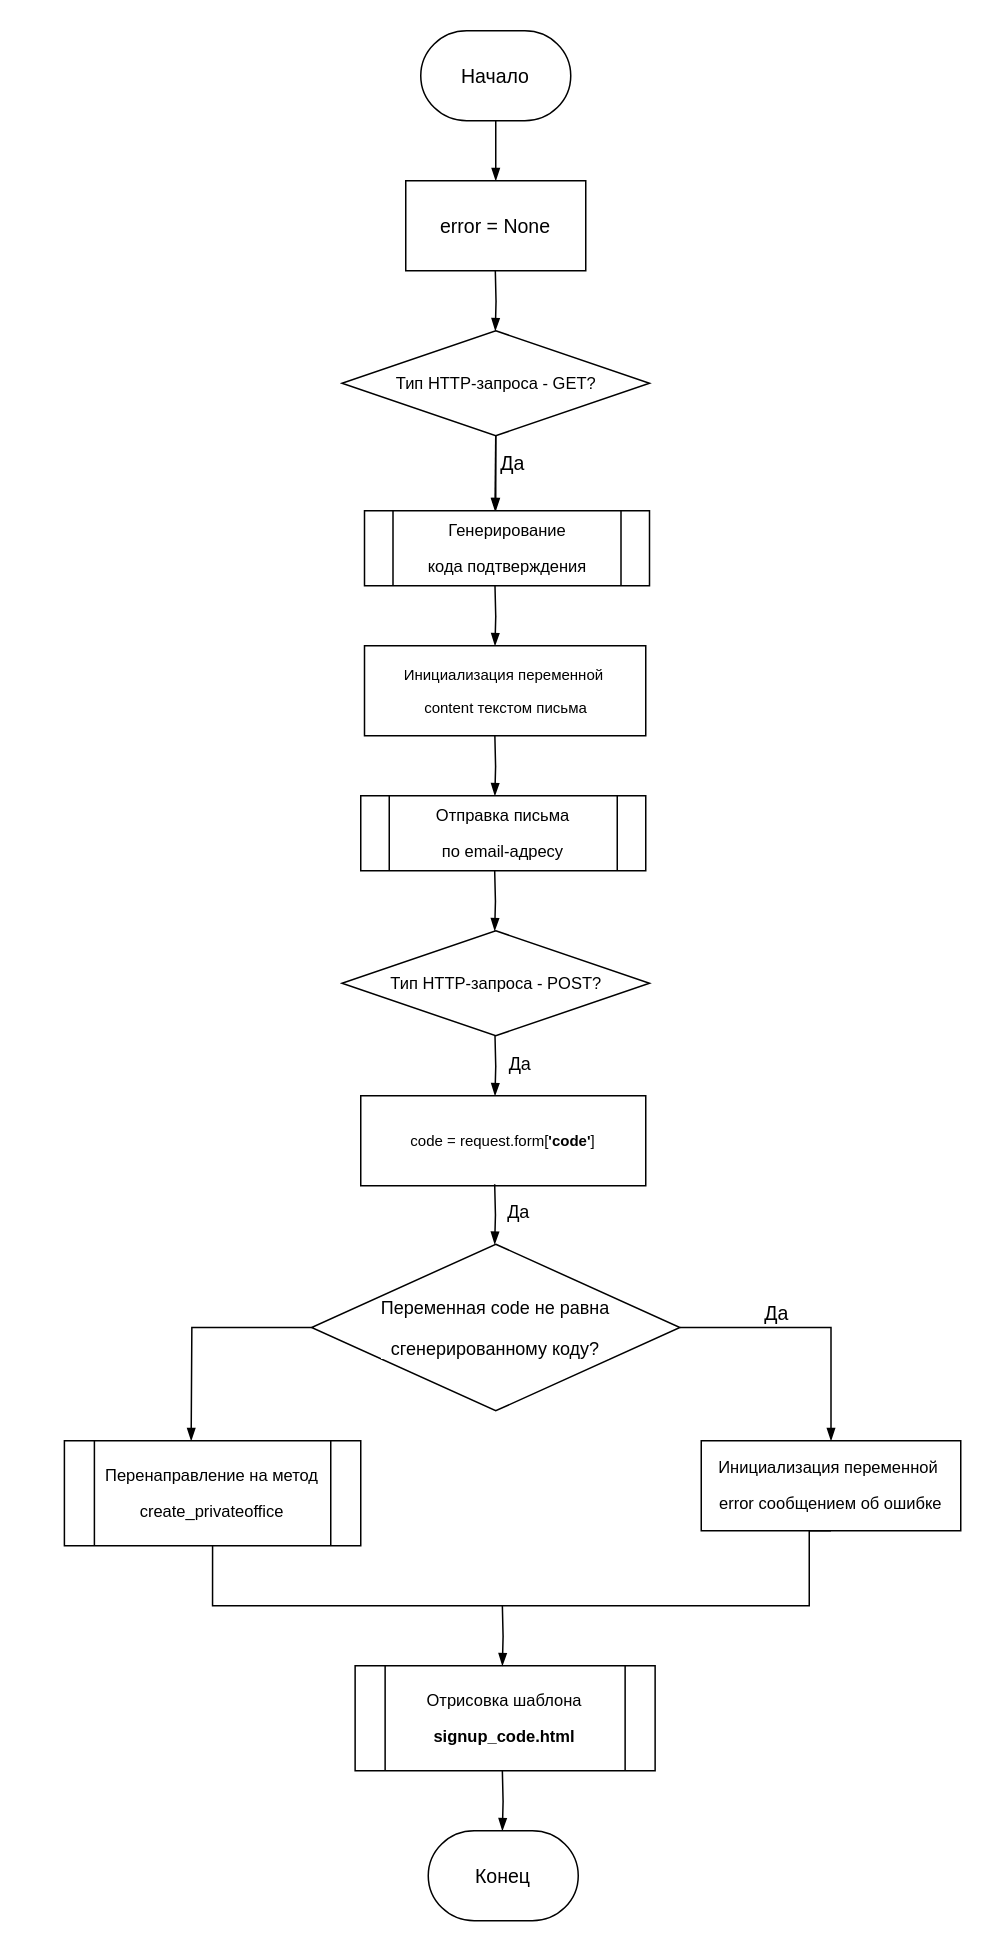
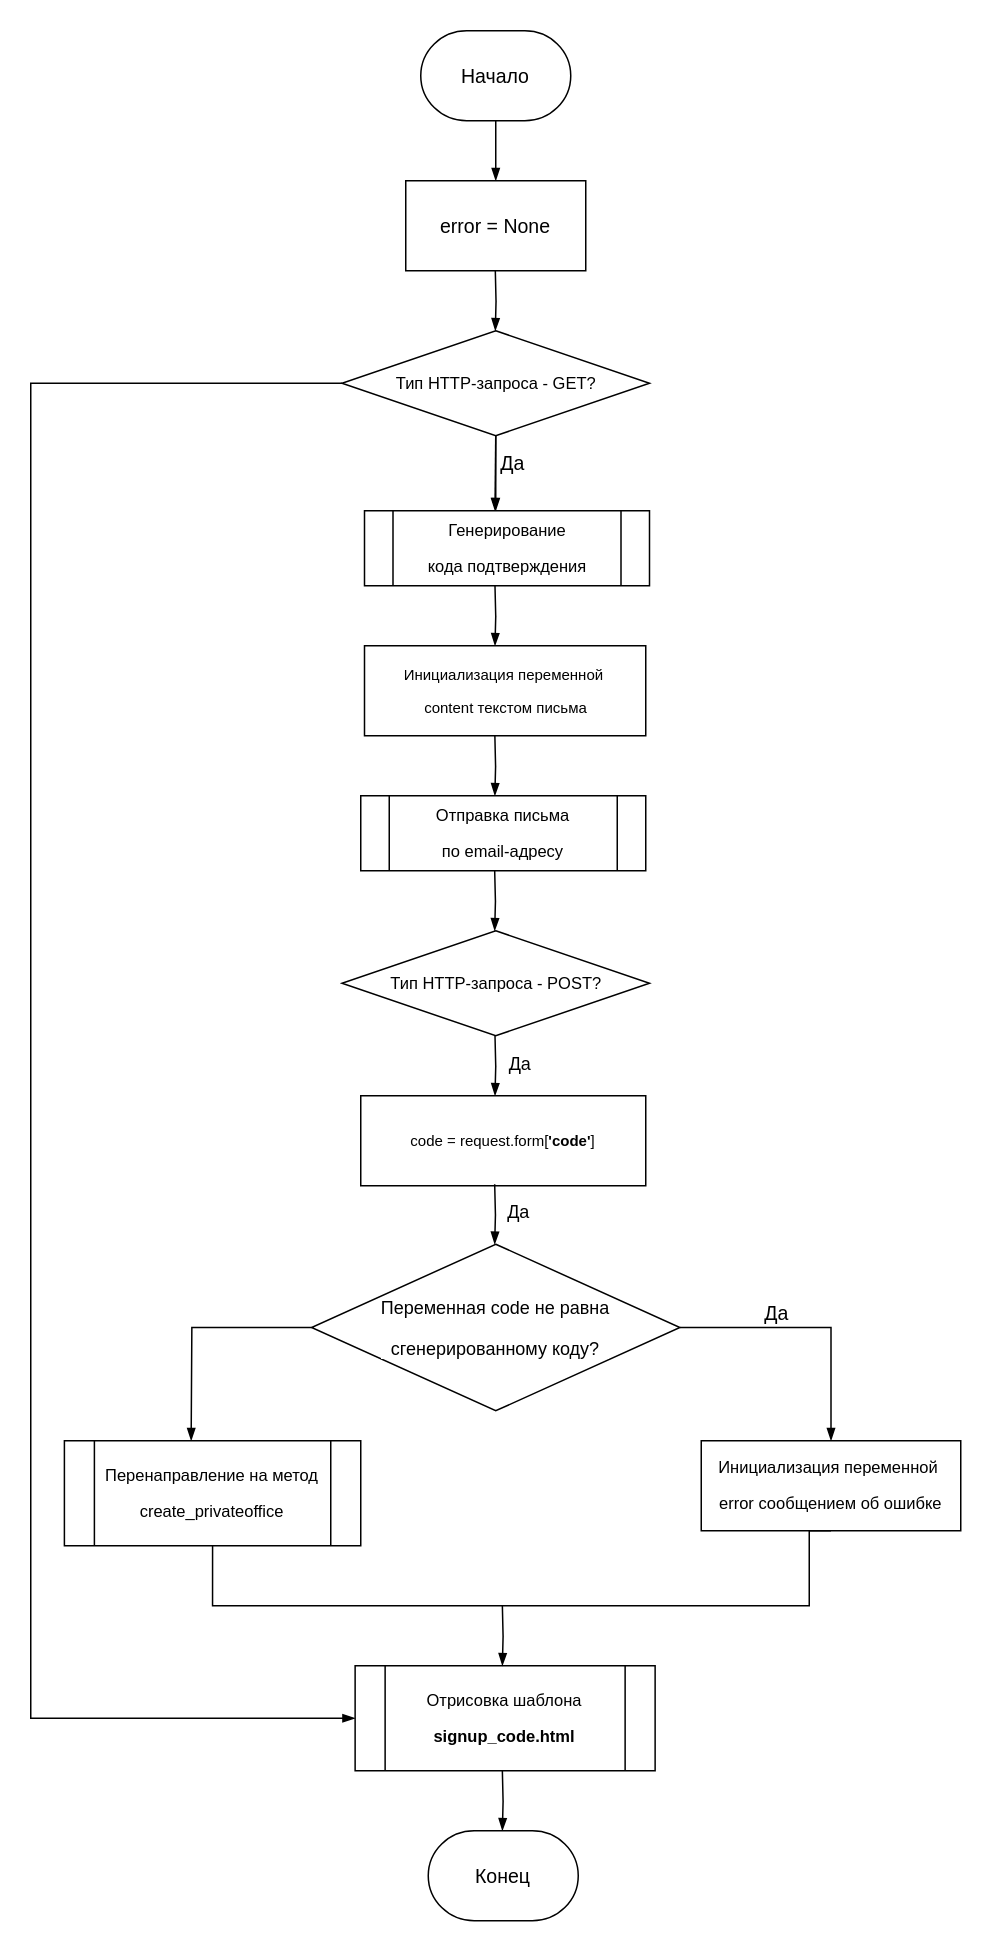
none -> (31, 1051)
